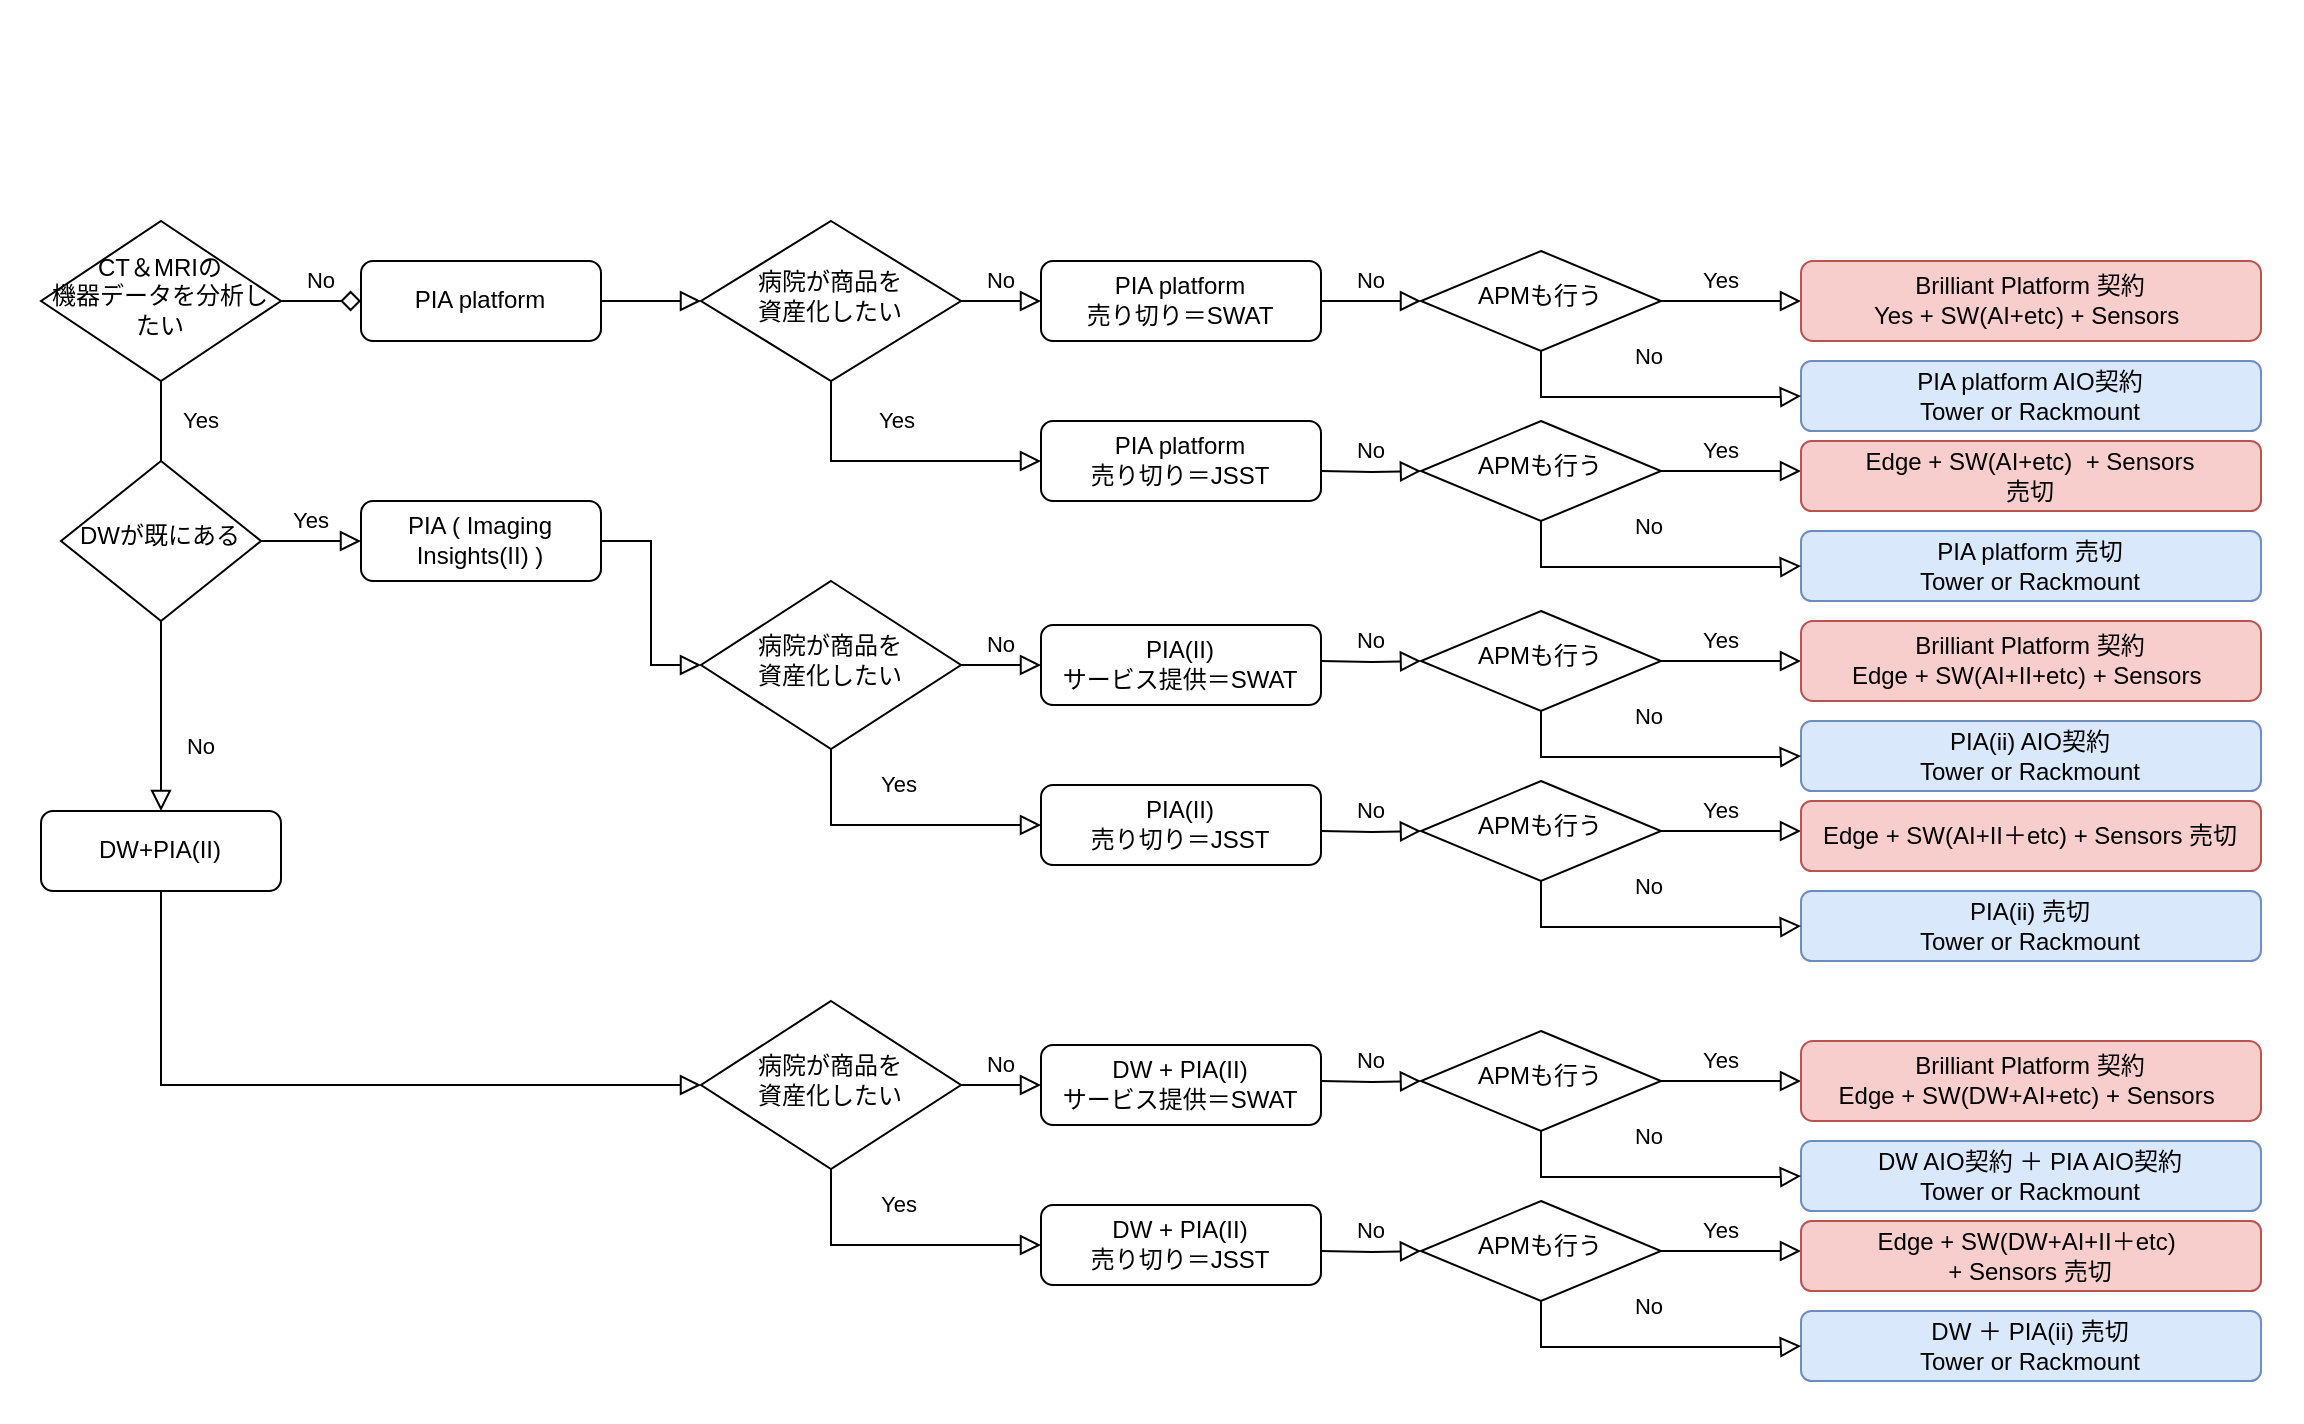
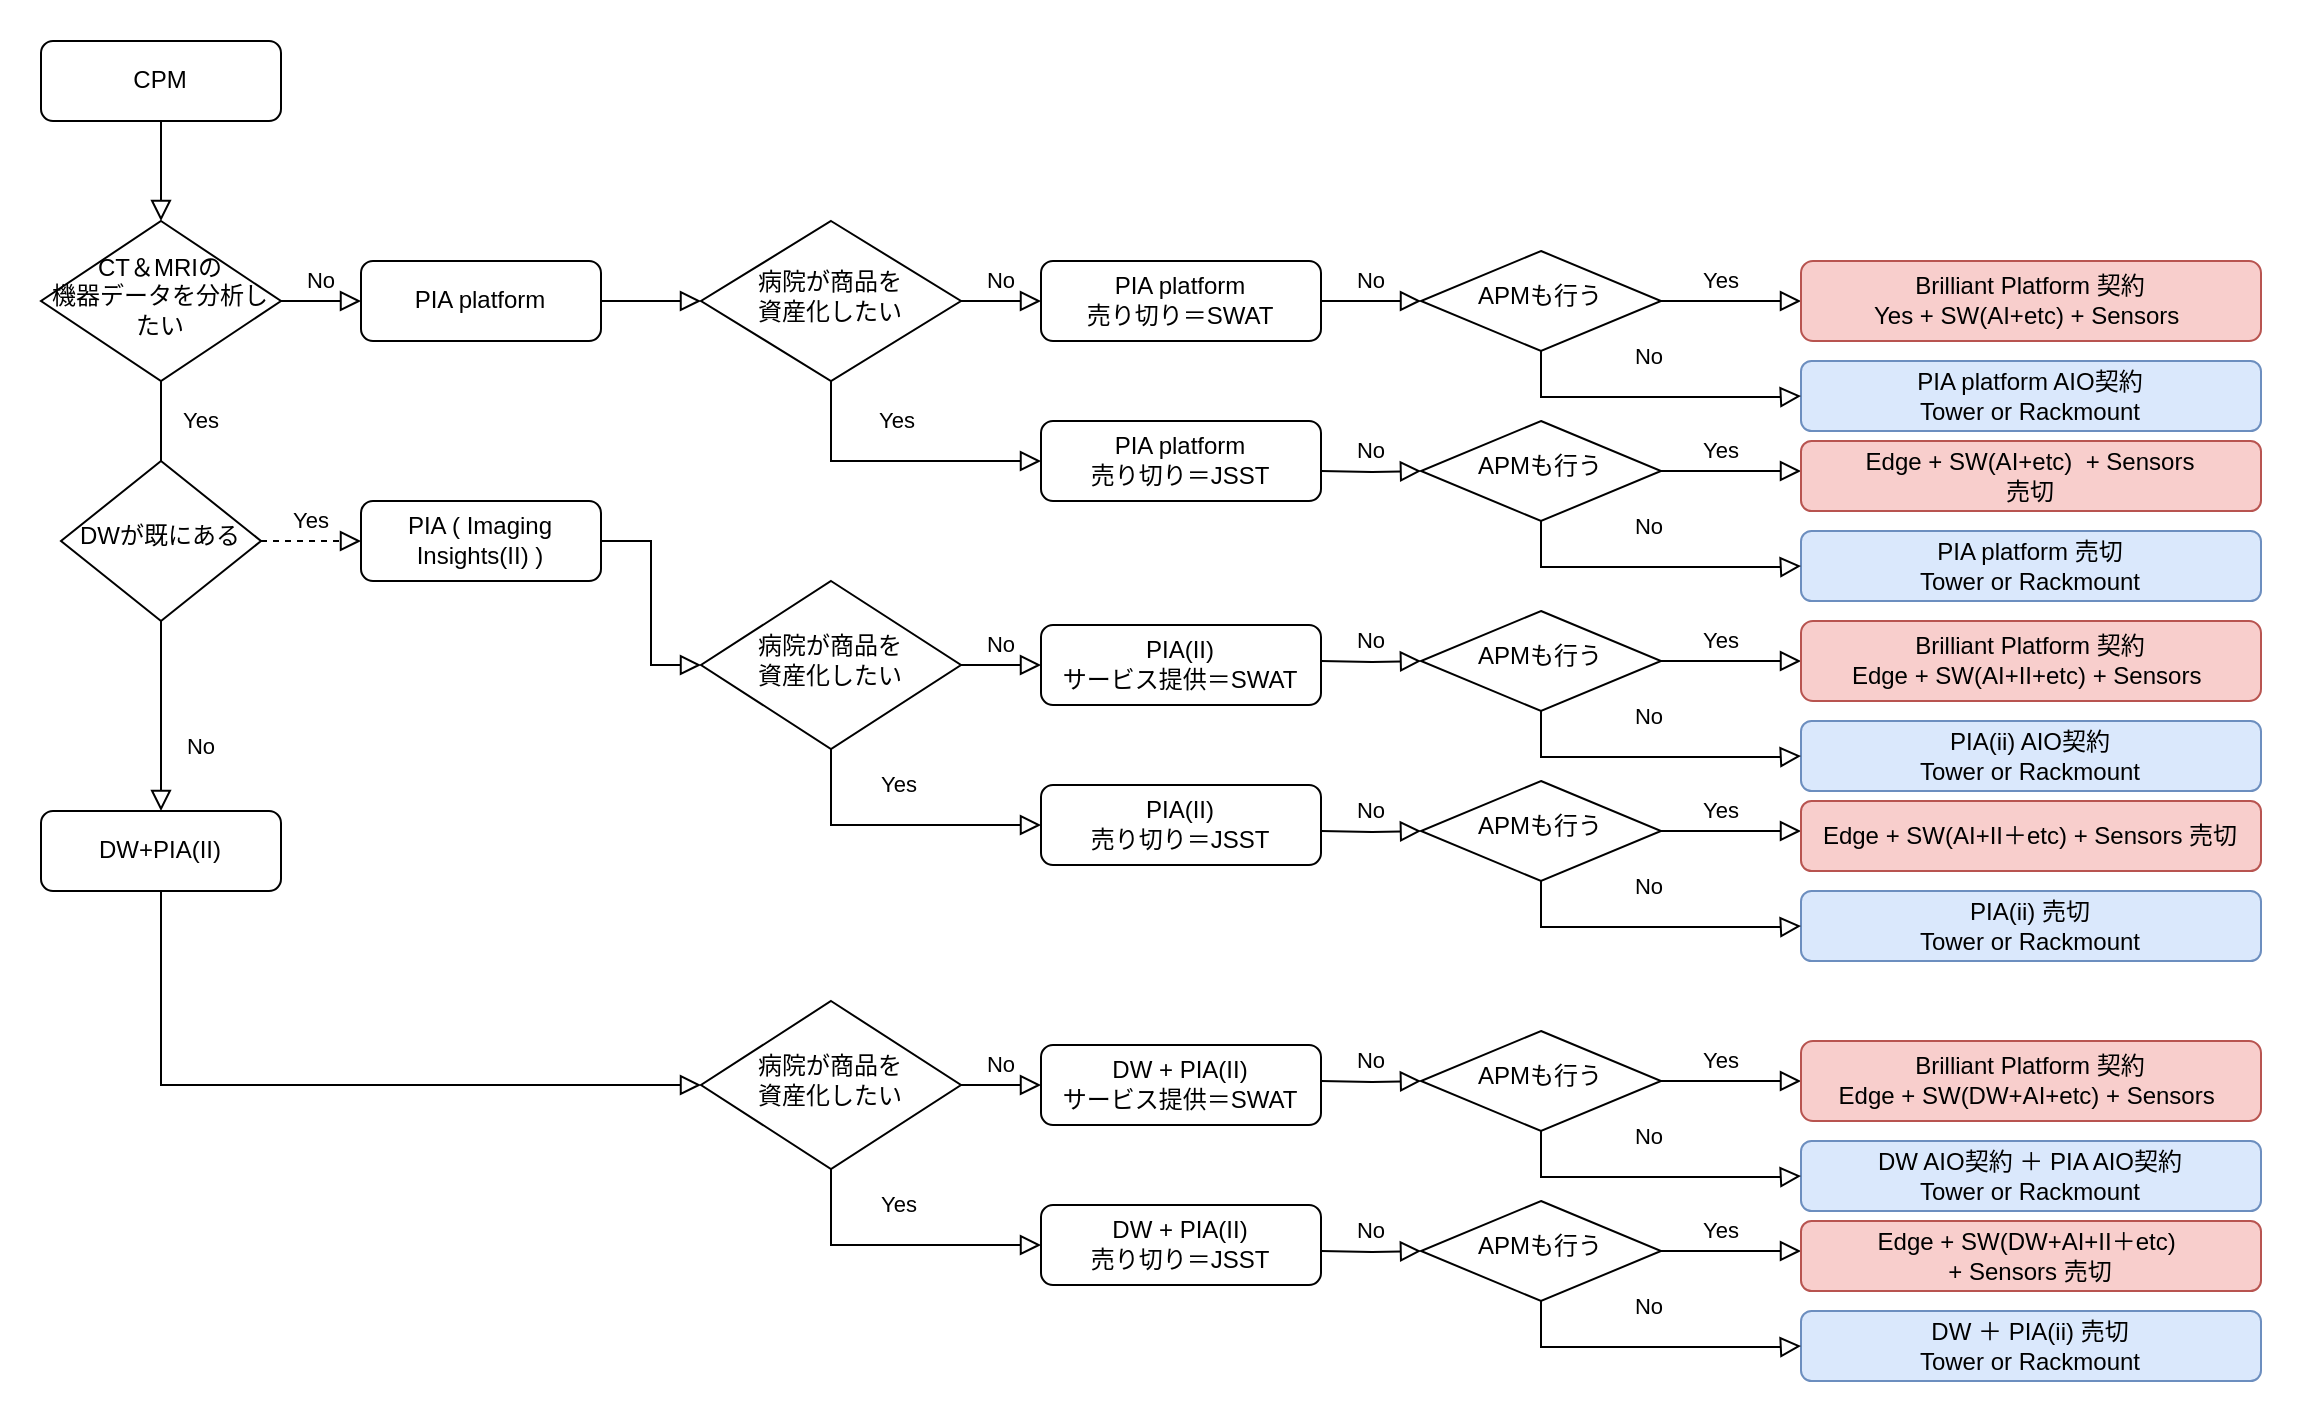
none -> (161, 81)
none -> (161, 160)
(340, 301) -> (339, 301)
(302, 541) -> (302, 541)
